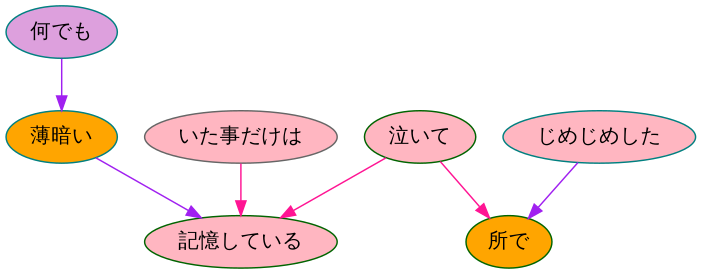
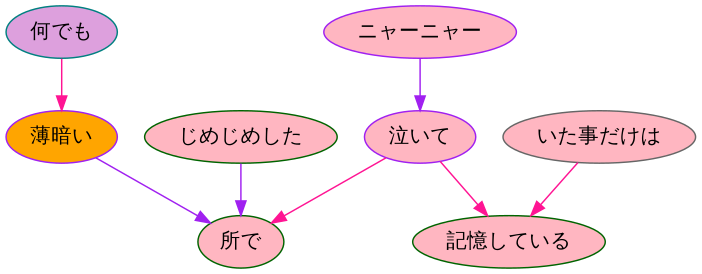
none -> (420, 32)
(62, 77) -> (62, 77)
(62, 137) -> (62, 137)
(420, 137) -> (420, 137)
(599, 137) -> (241, 137)
(142, 184) -> (147, 187)
(509, 242) -> (241, 242)
